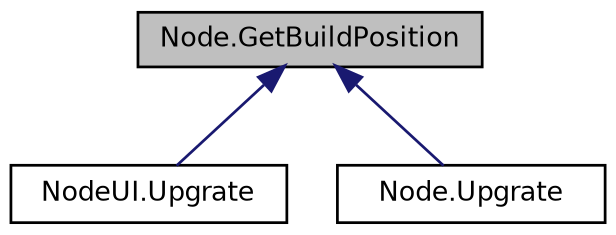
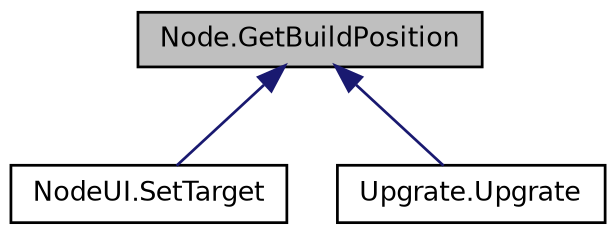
(149, 194) -> (149, 194)
(471, 194) -> (471, 194)
